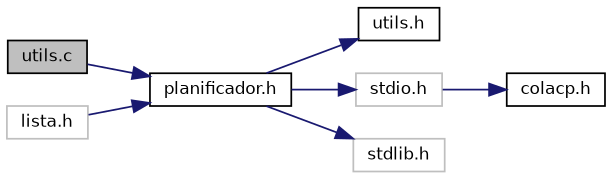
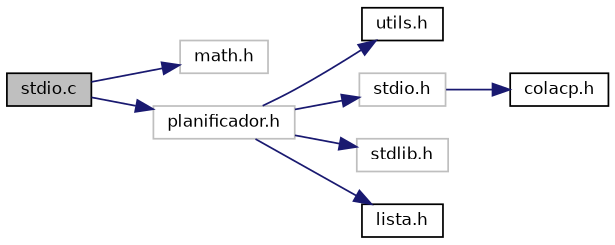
(47, 57) -> (49, 90)
none -> (224, 57)
(221, 90) -> (224, 122)
(110, 111) -> (306, 167)
(47, 122) -> (402, 221)
